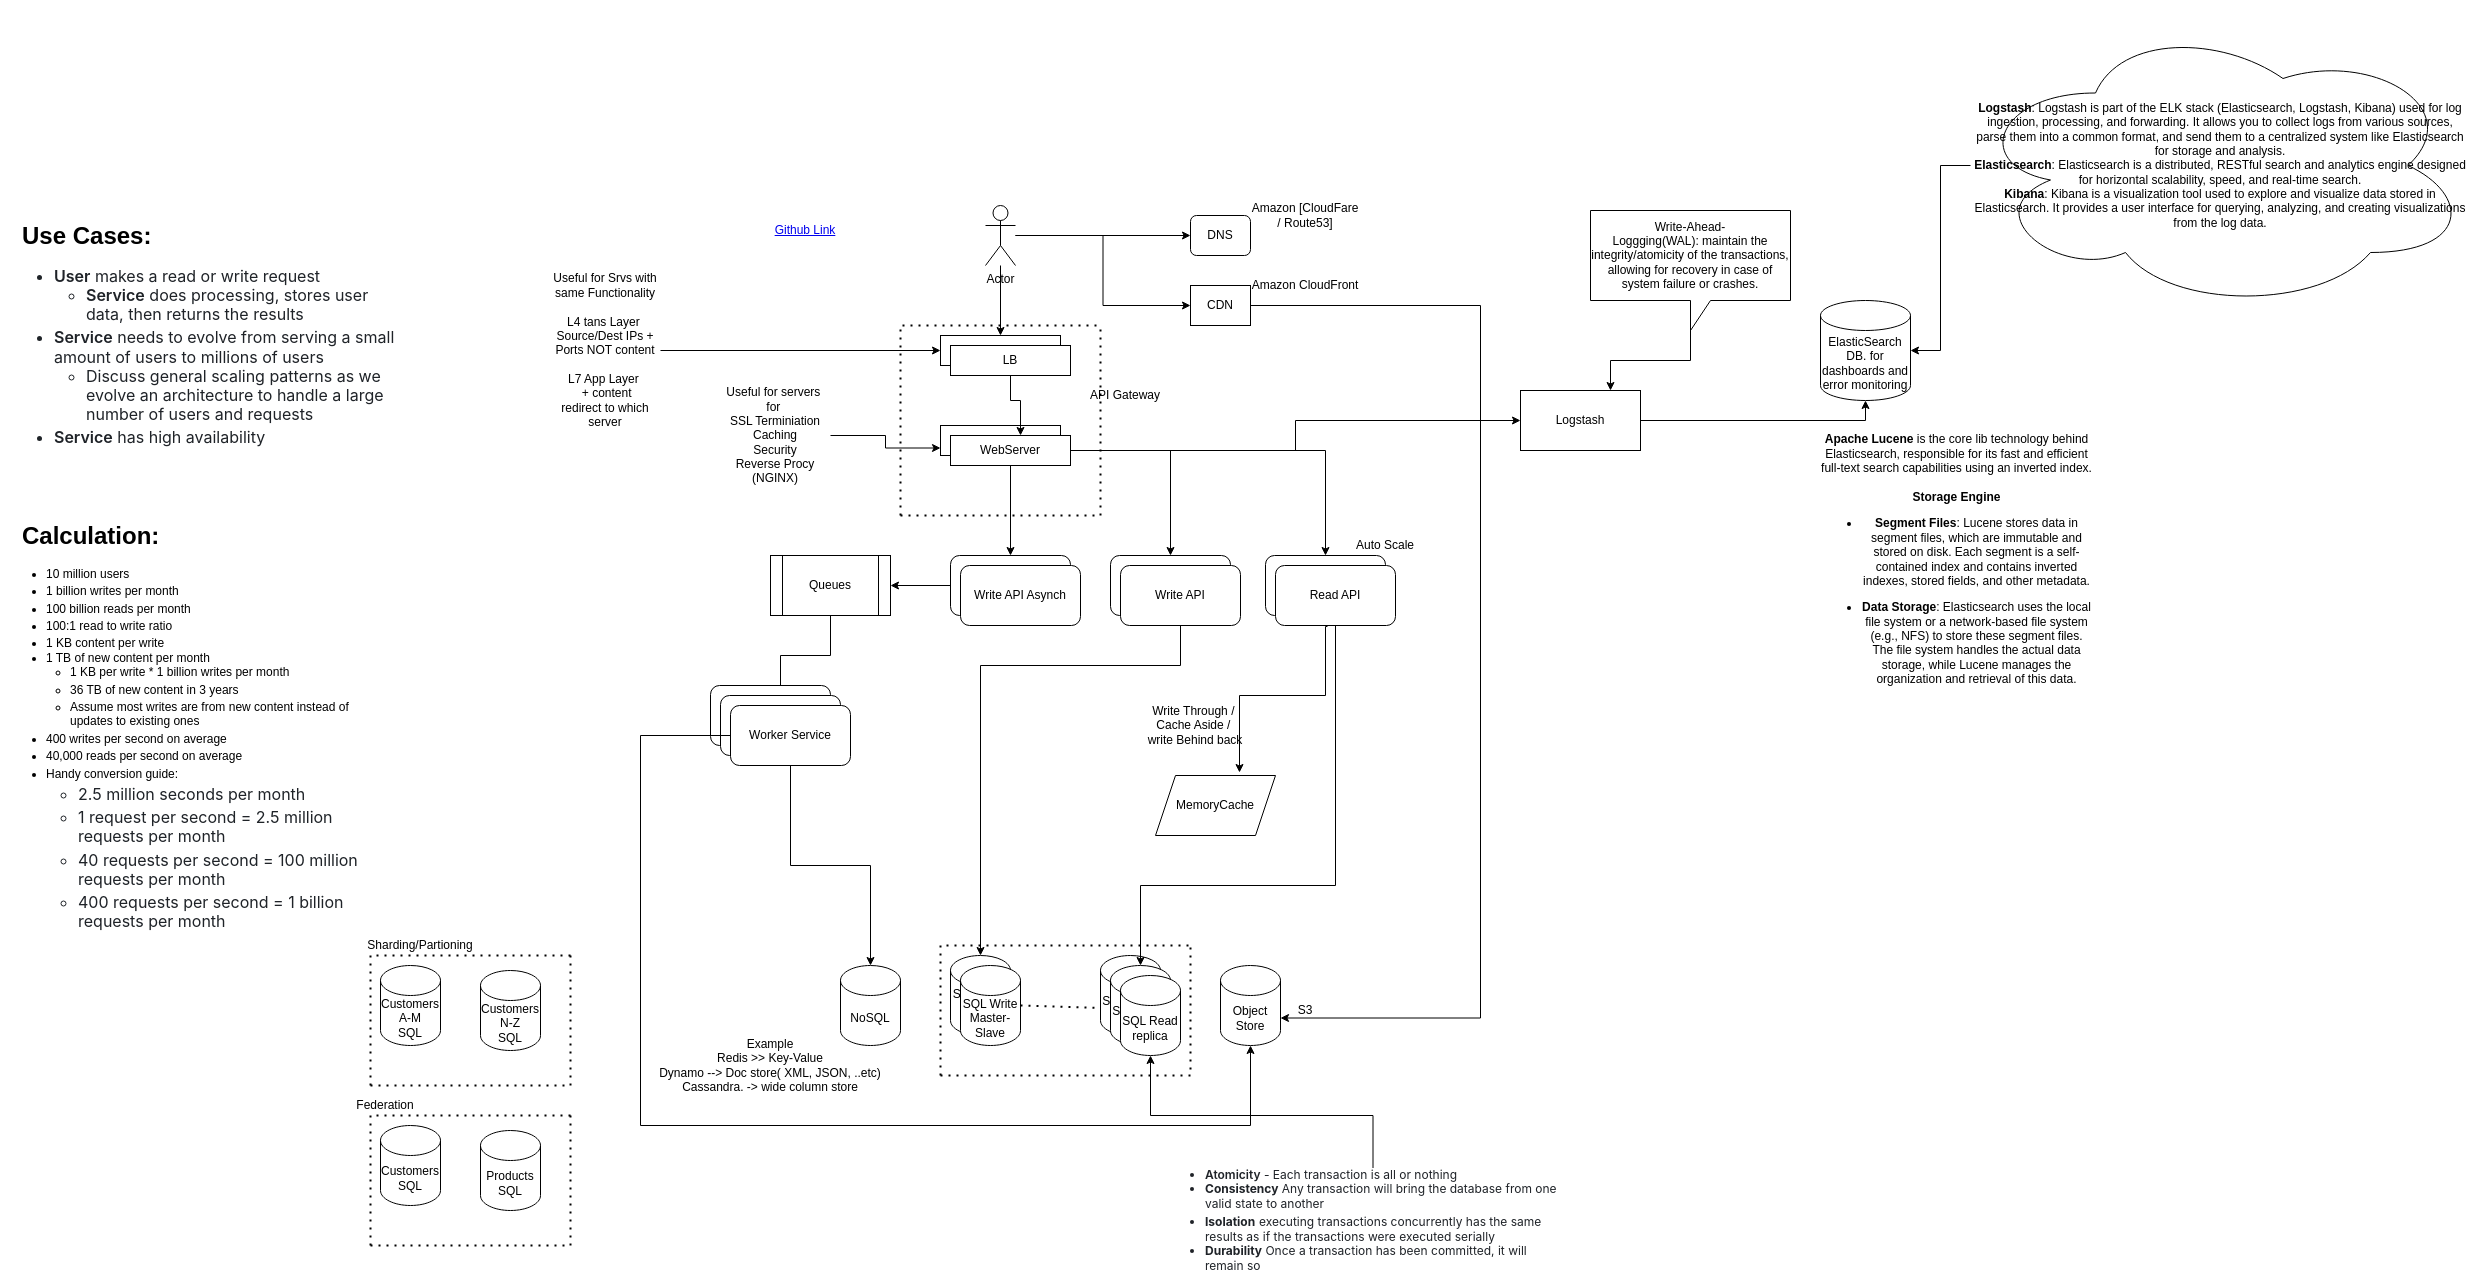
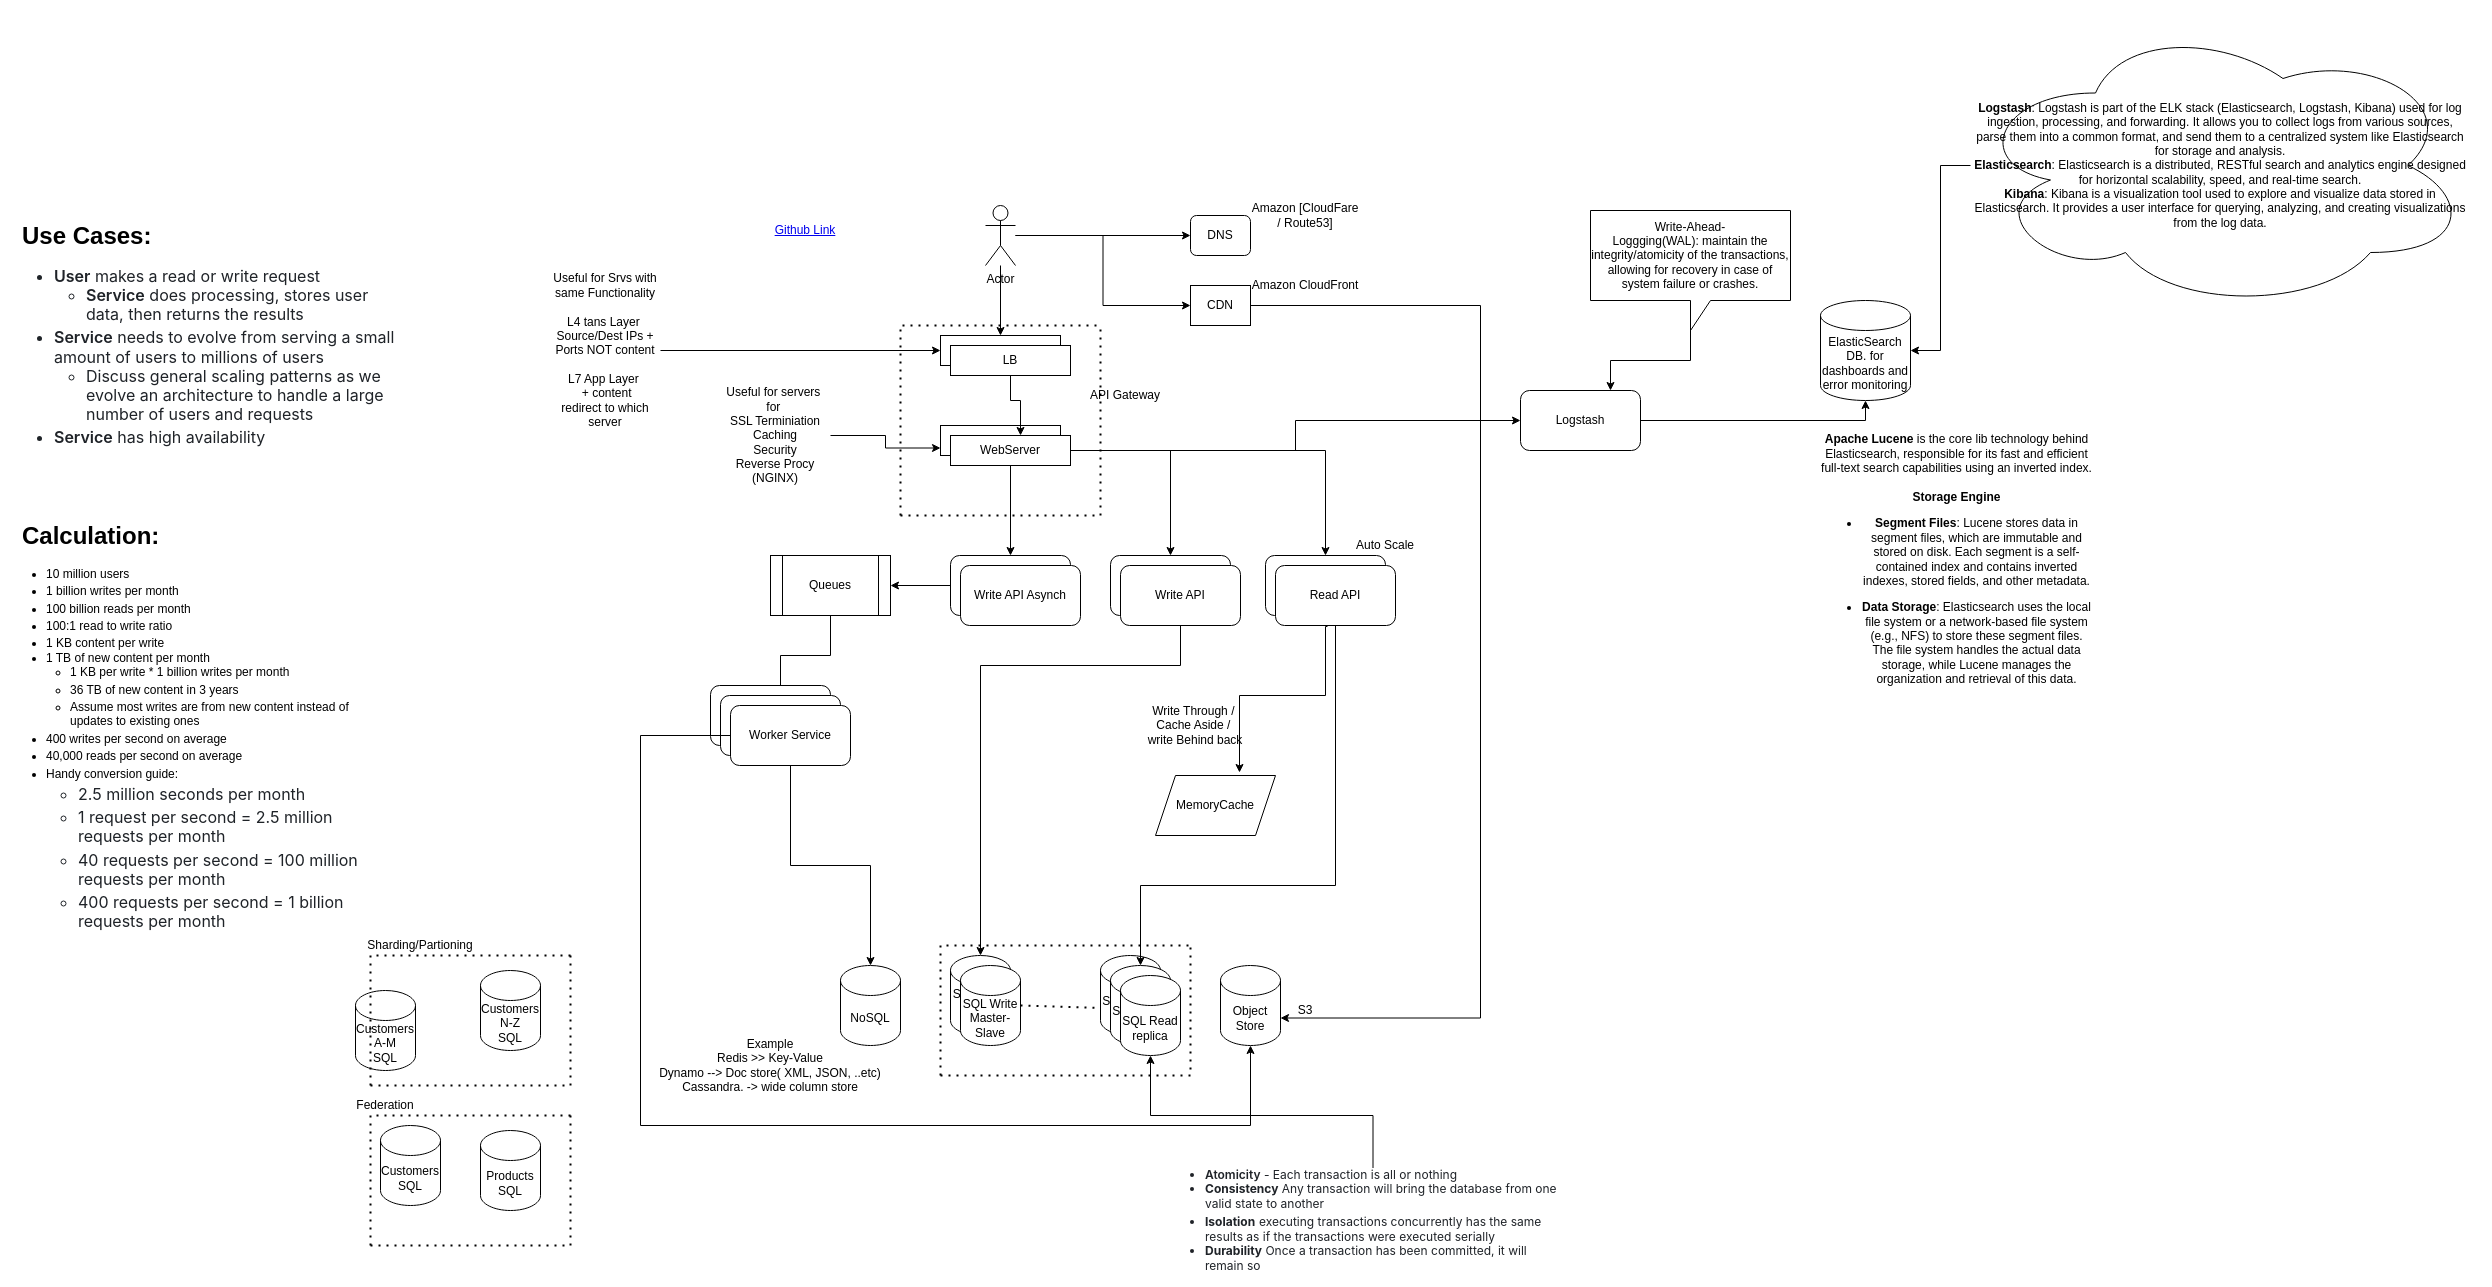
(1581, 421) -> (1581, 421)
(411, 1006) -> (386, 1031)
